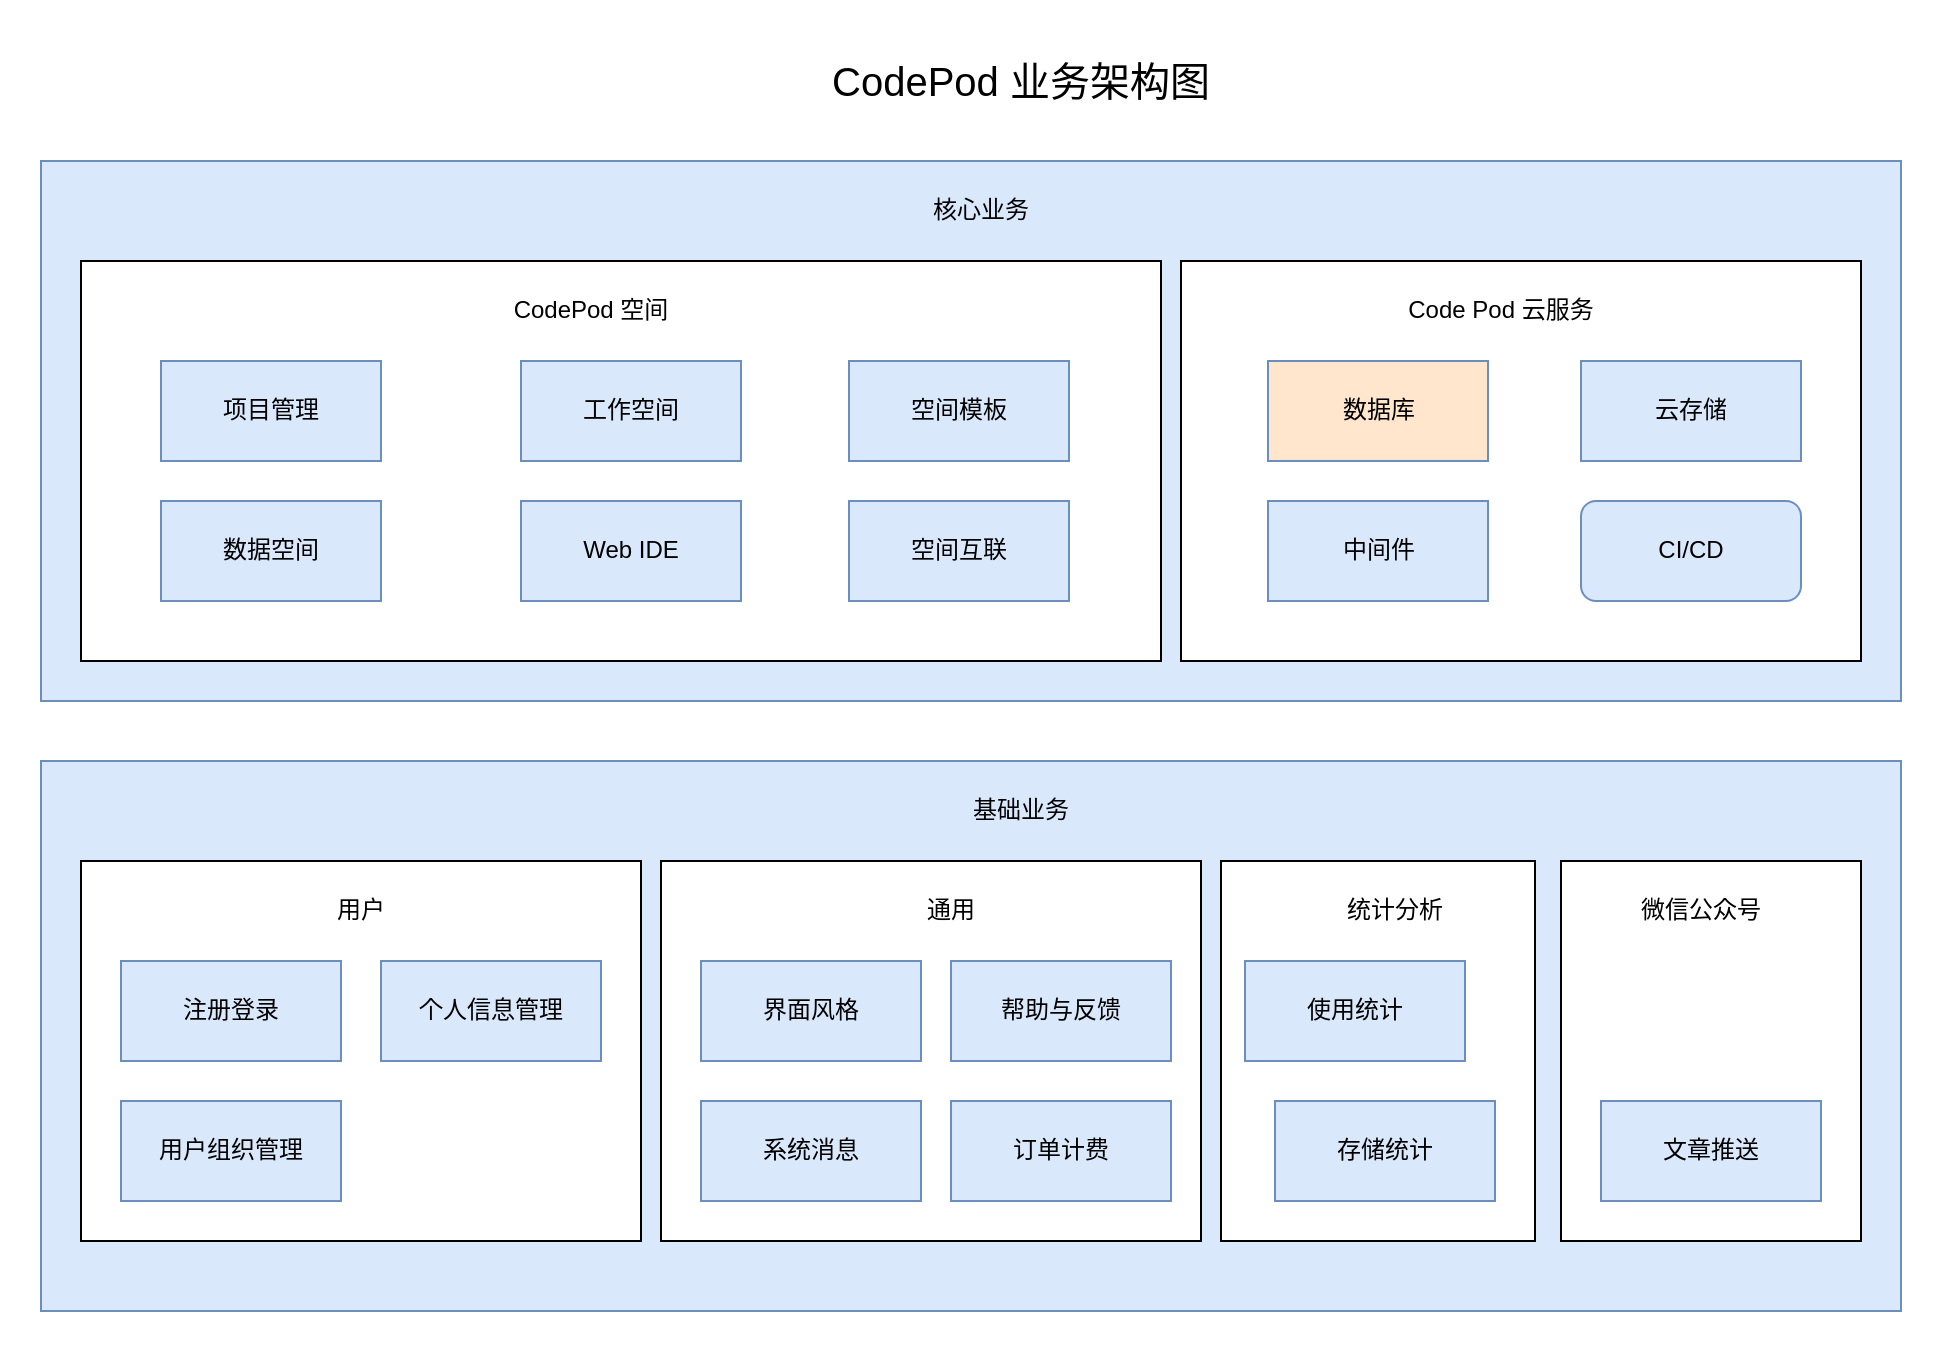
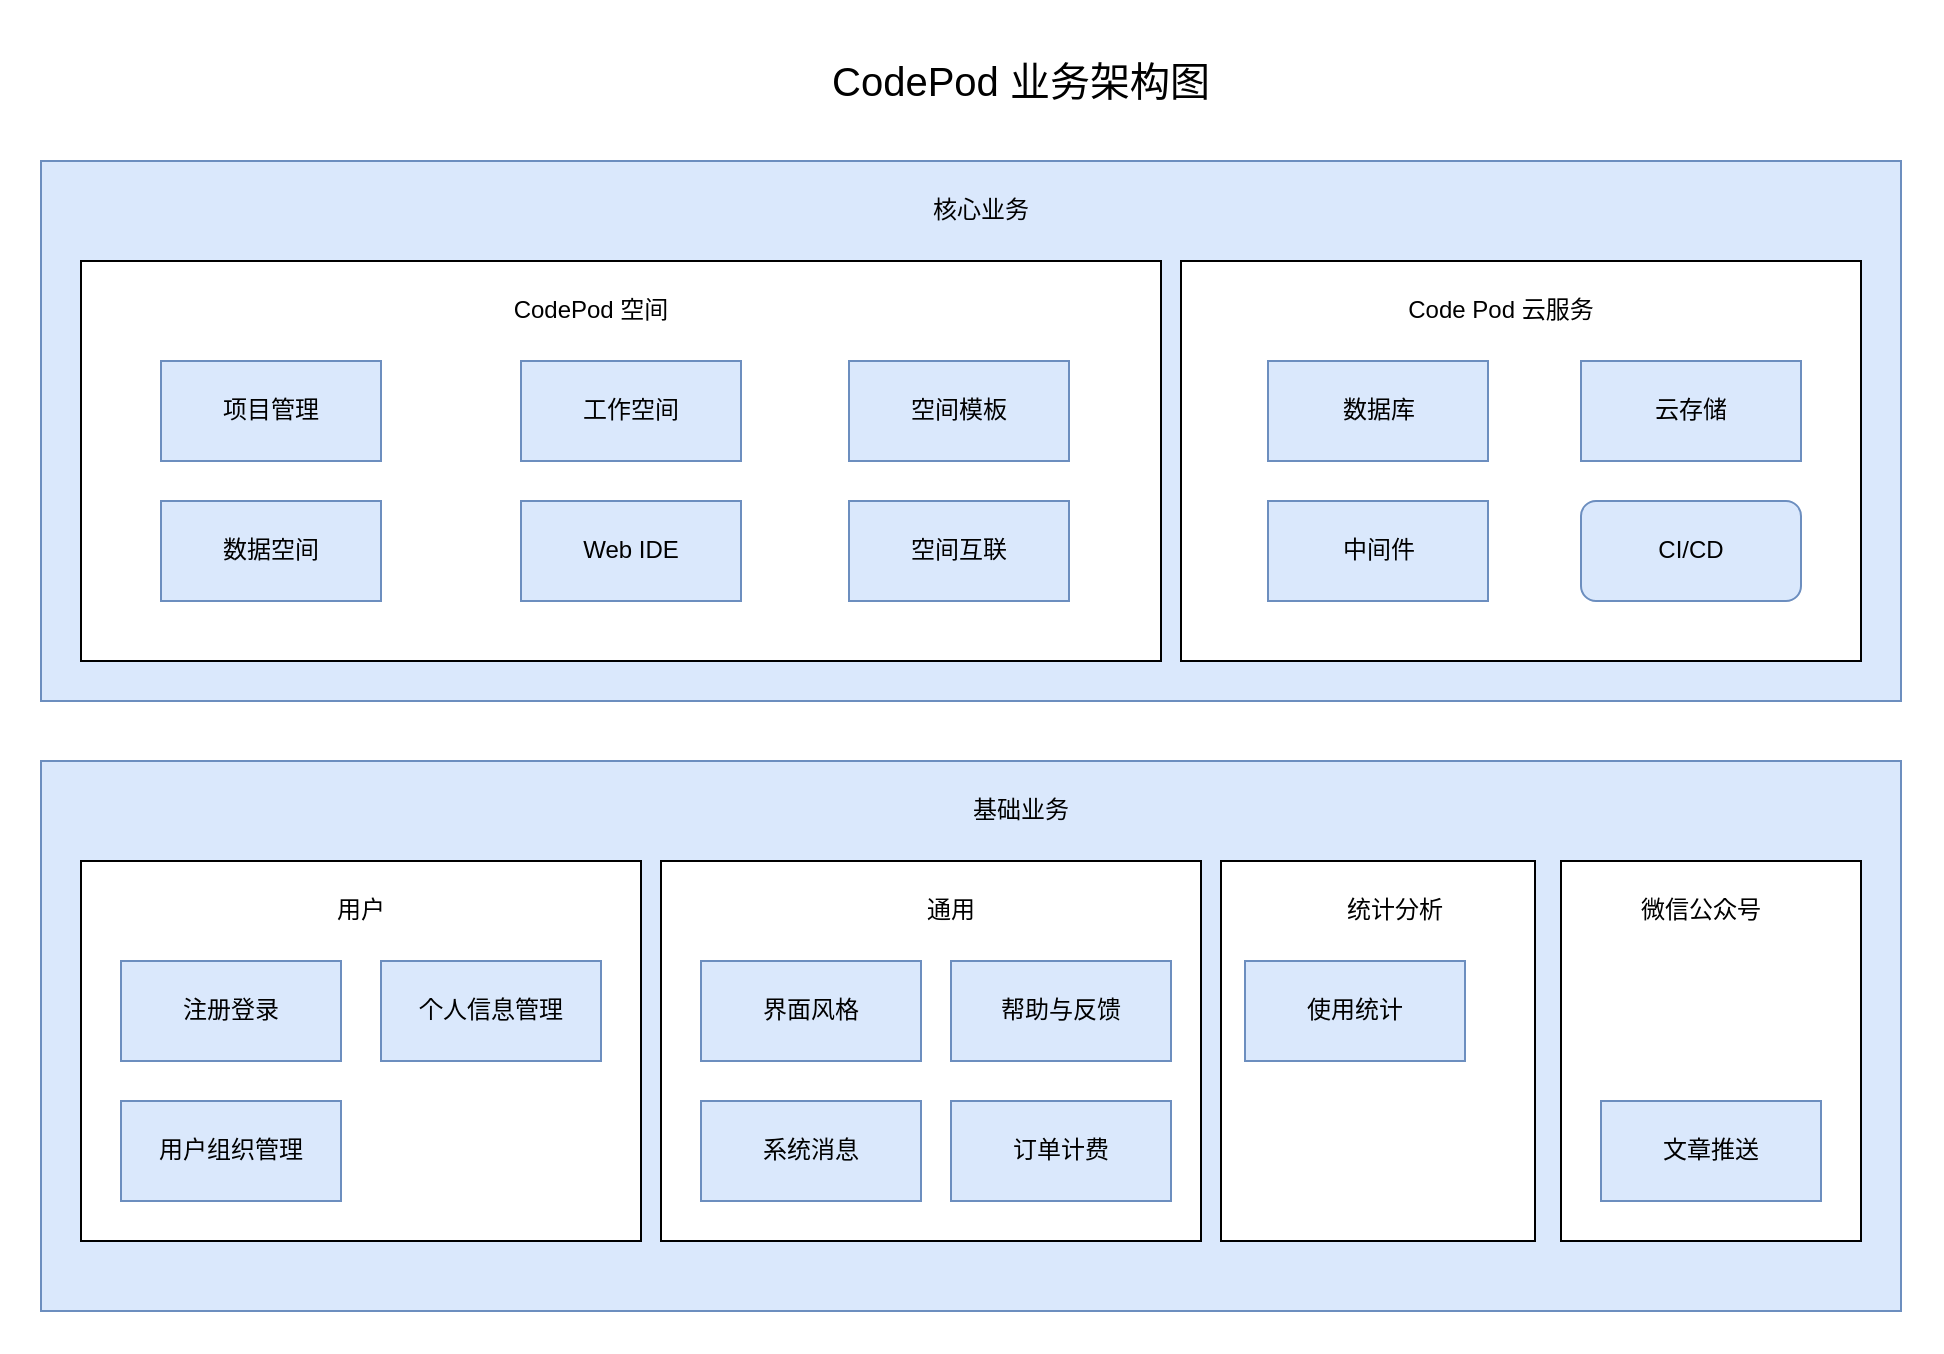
(1378, 411) -> (1378, 411)
(1385, 1151) -> none
